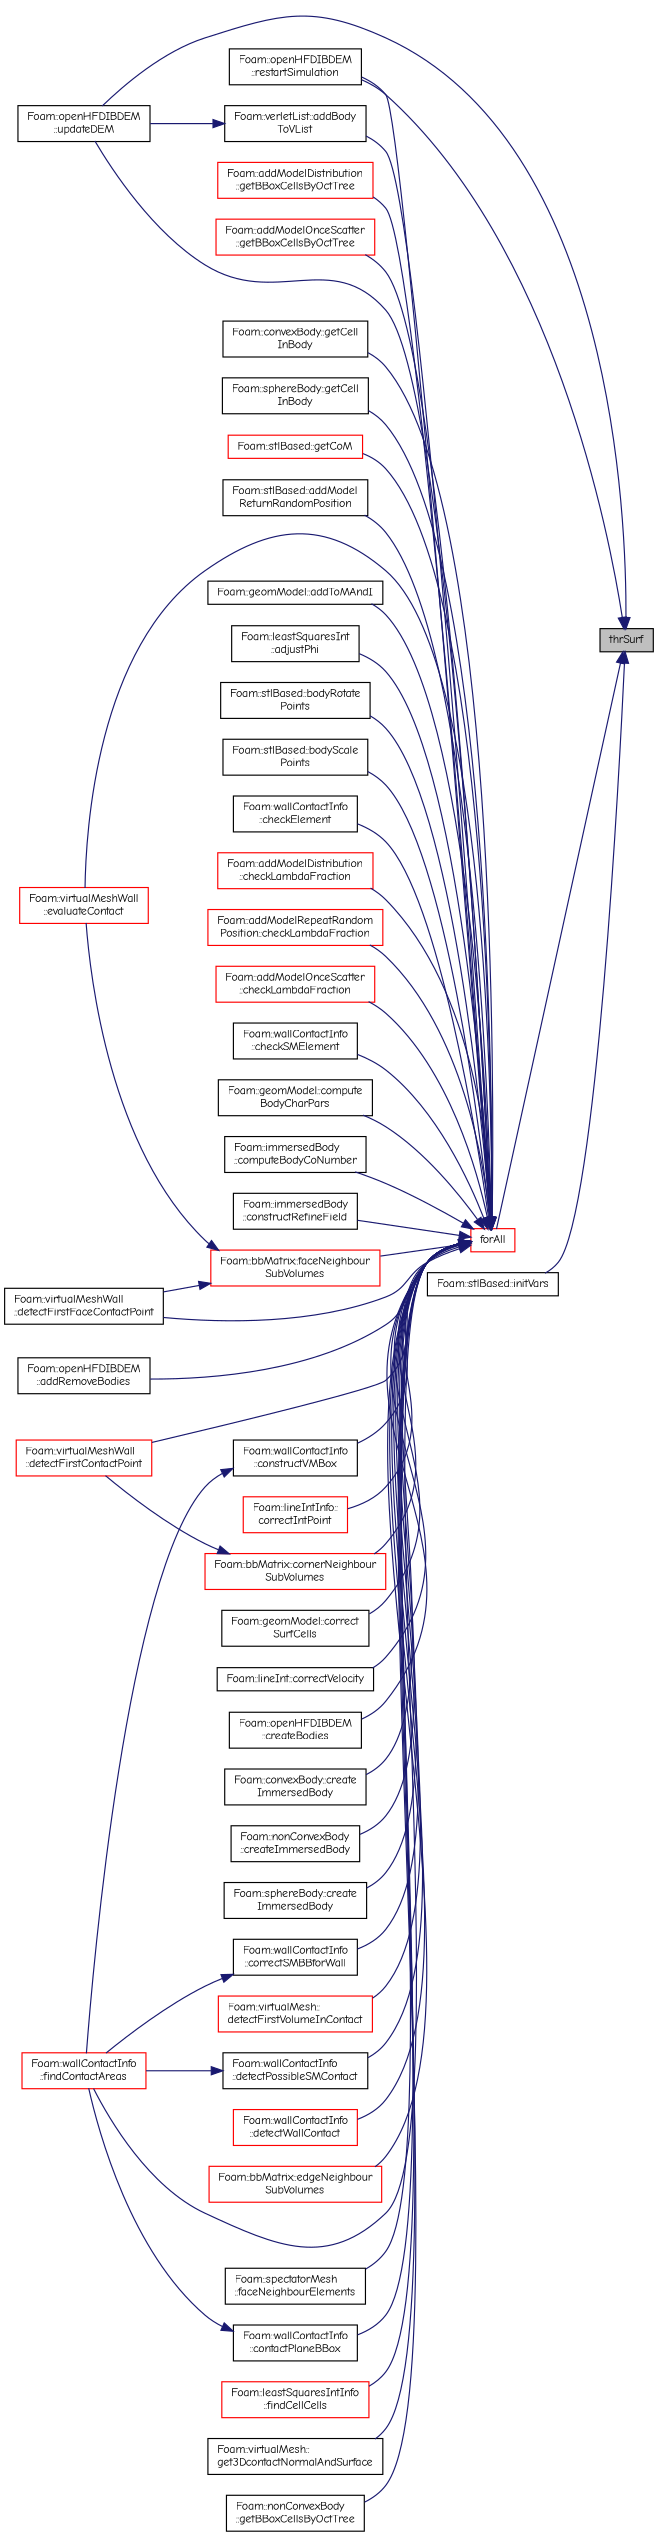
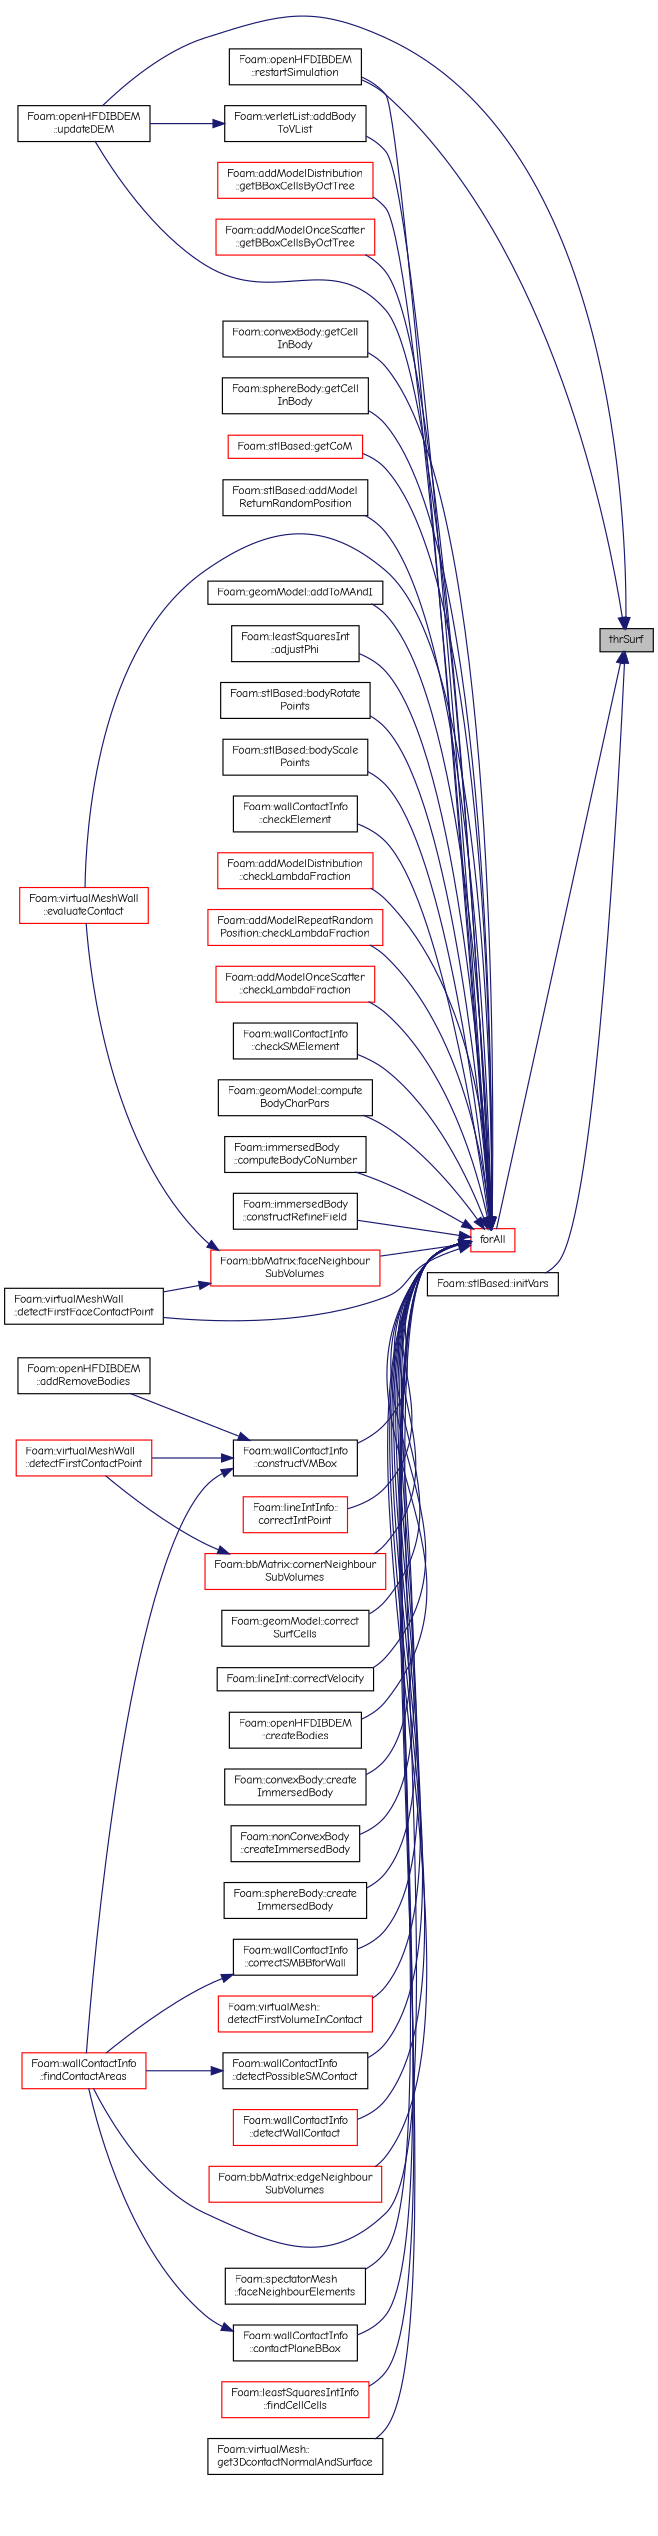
(326, 1353) -> (184, 1415)
(350, 1393) -> (187, 1458)
(295, 2513) -> none
